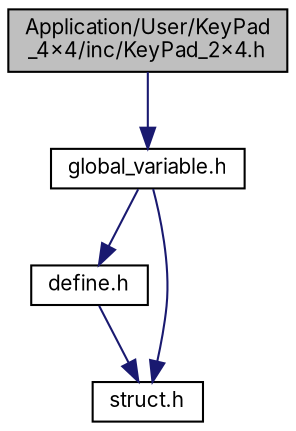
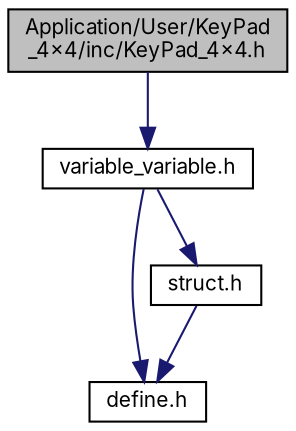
(148, 41) -> (148, 41)
(148, 169) -> (148, 169)
(114, 334) -> (182, 334)
